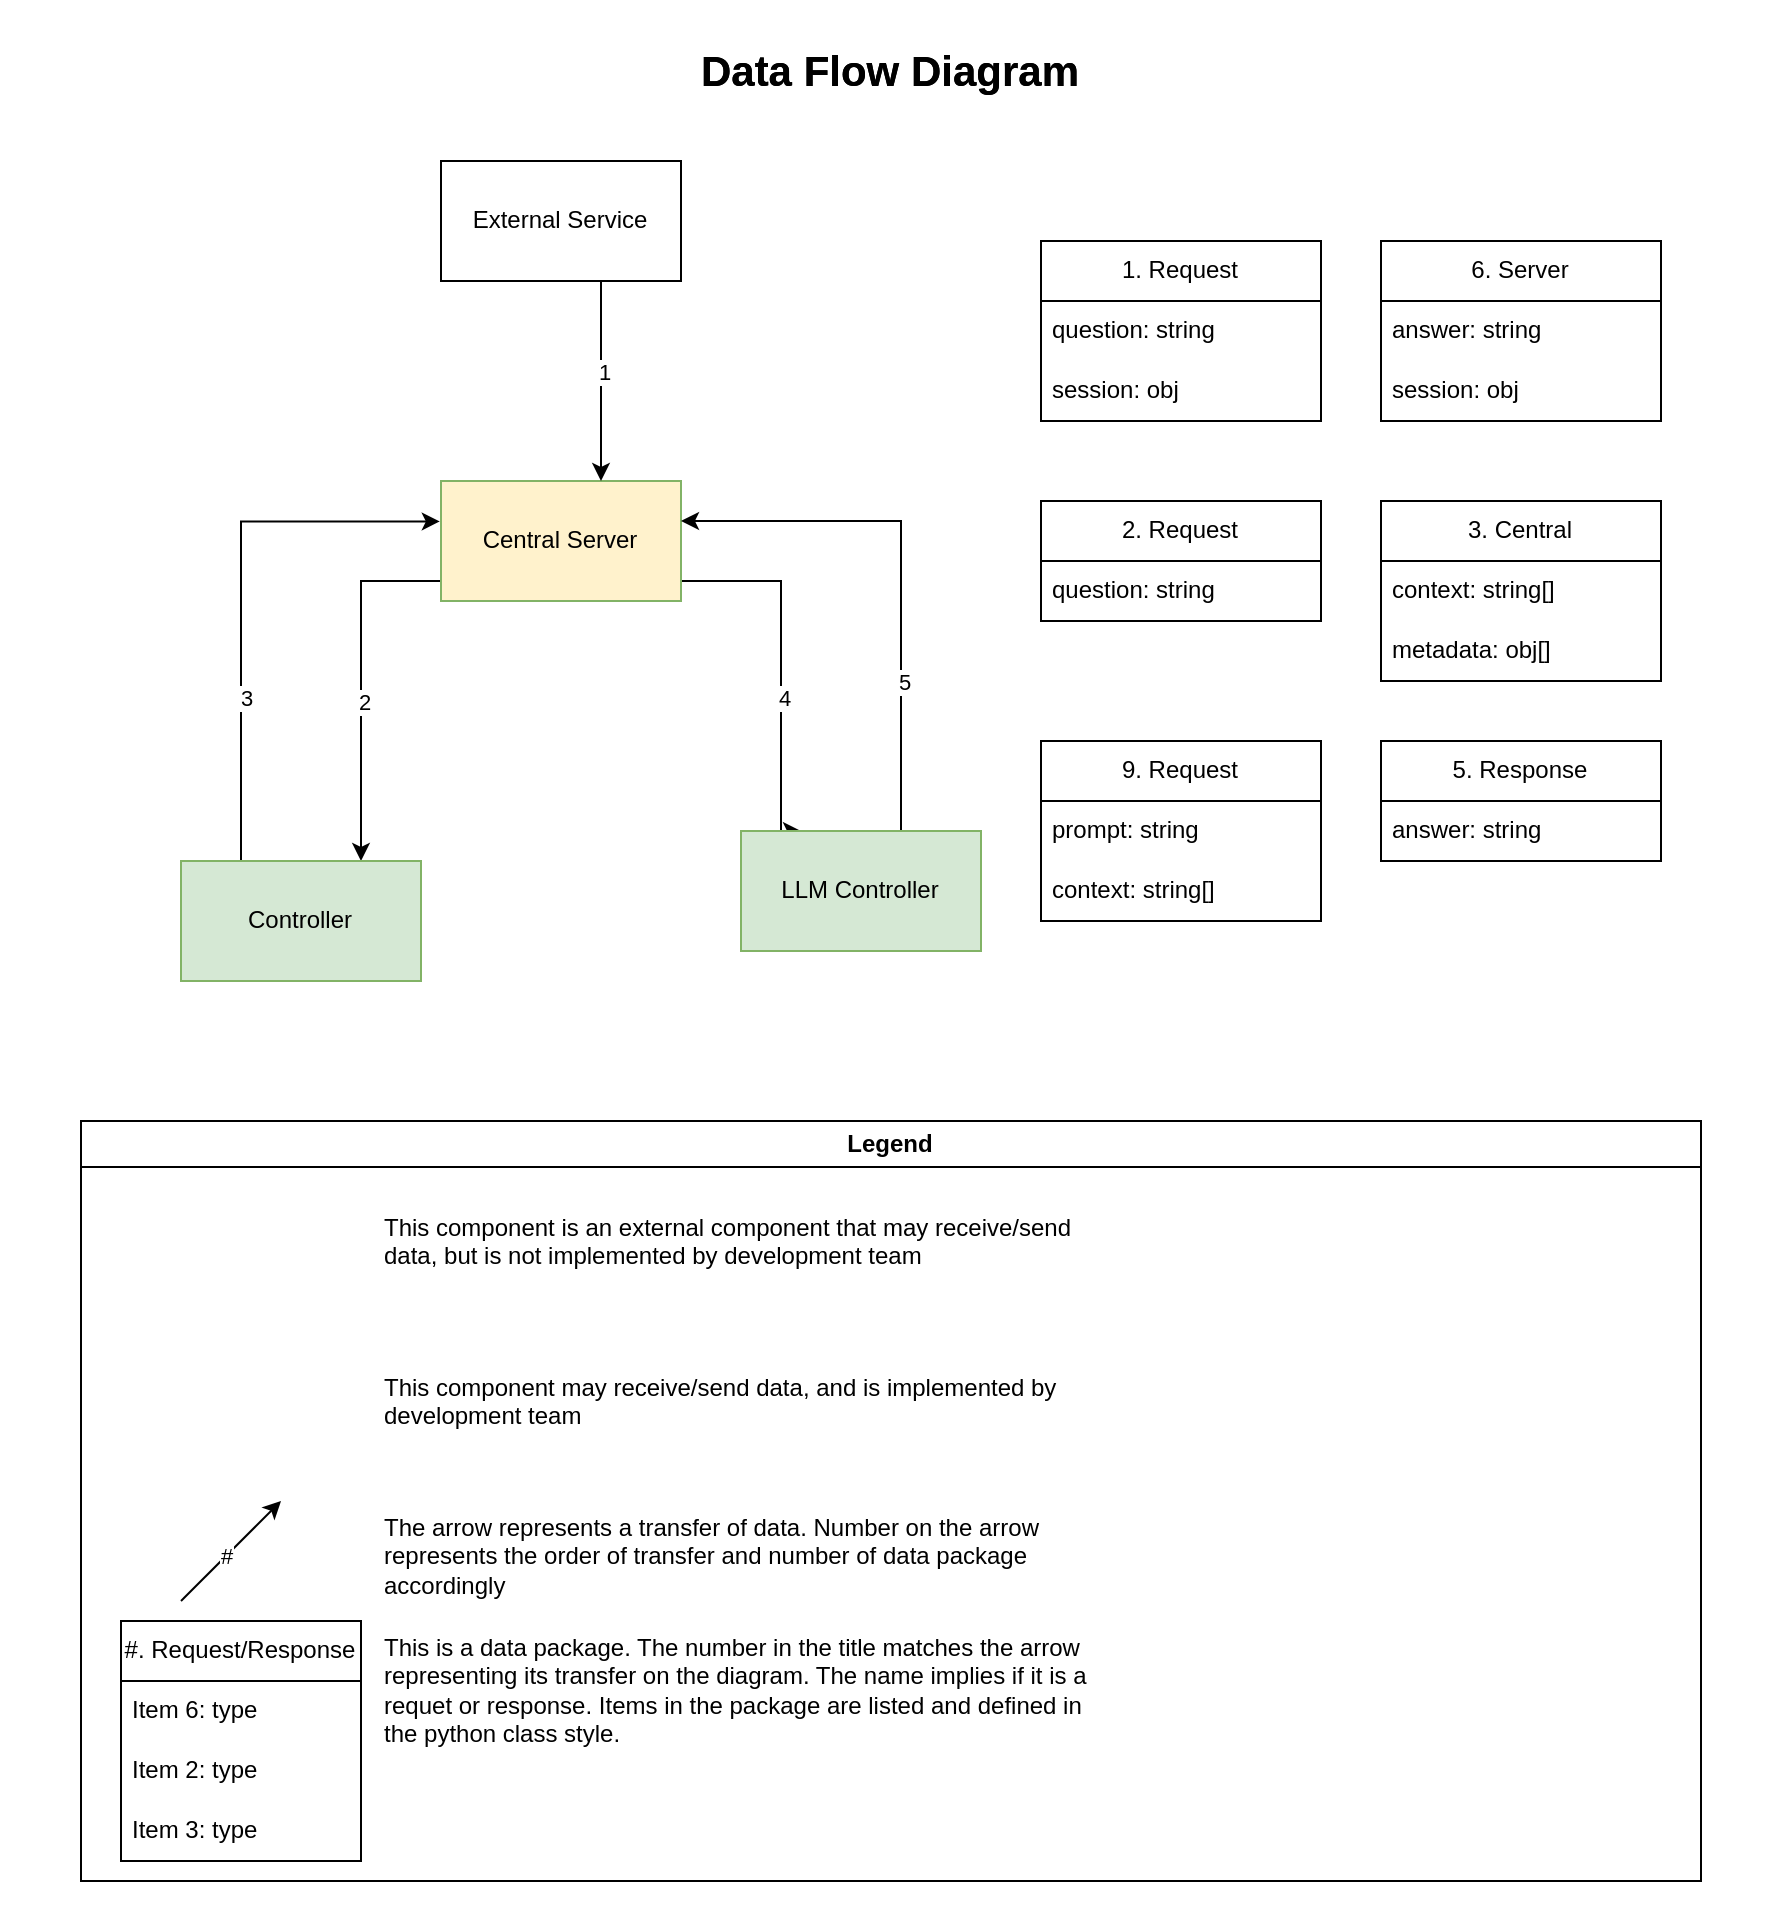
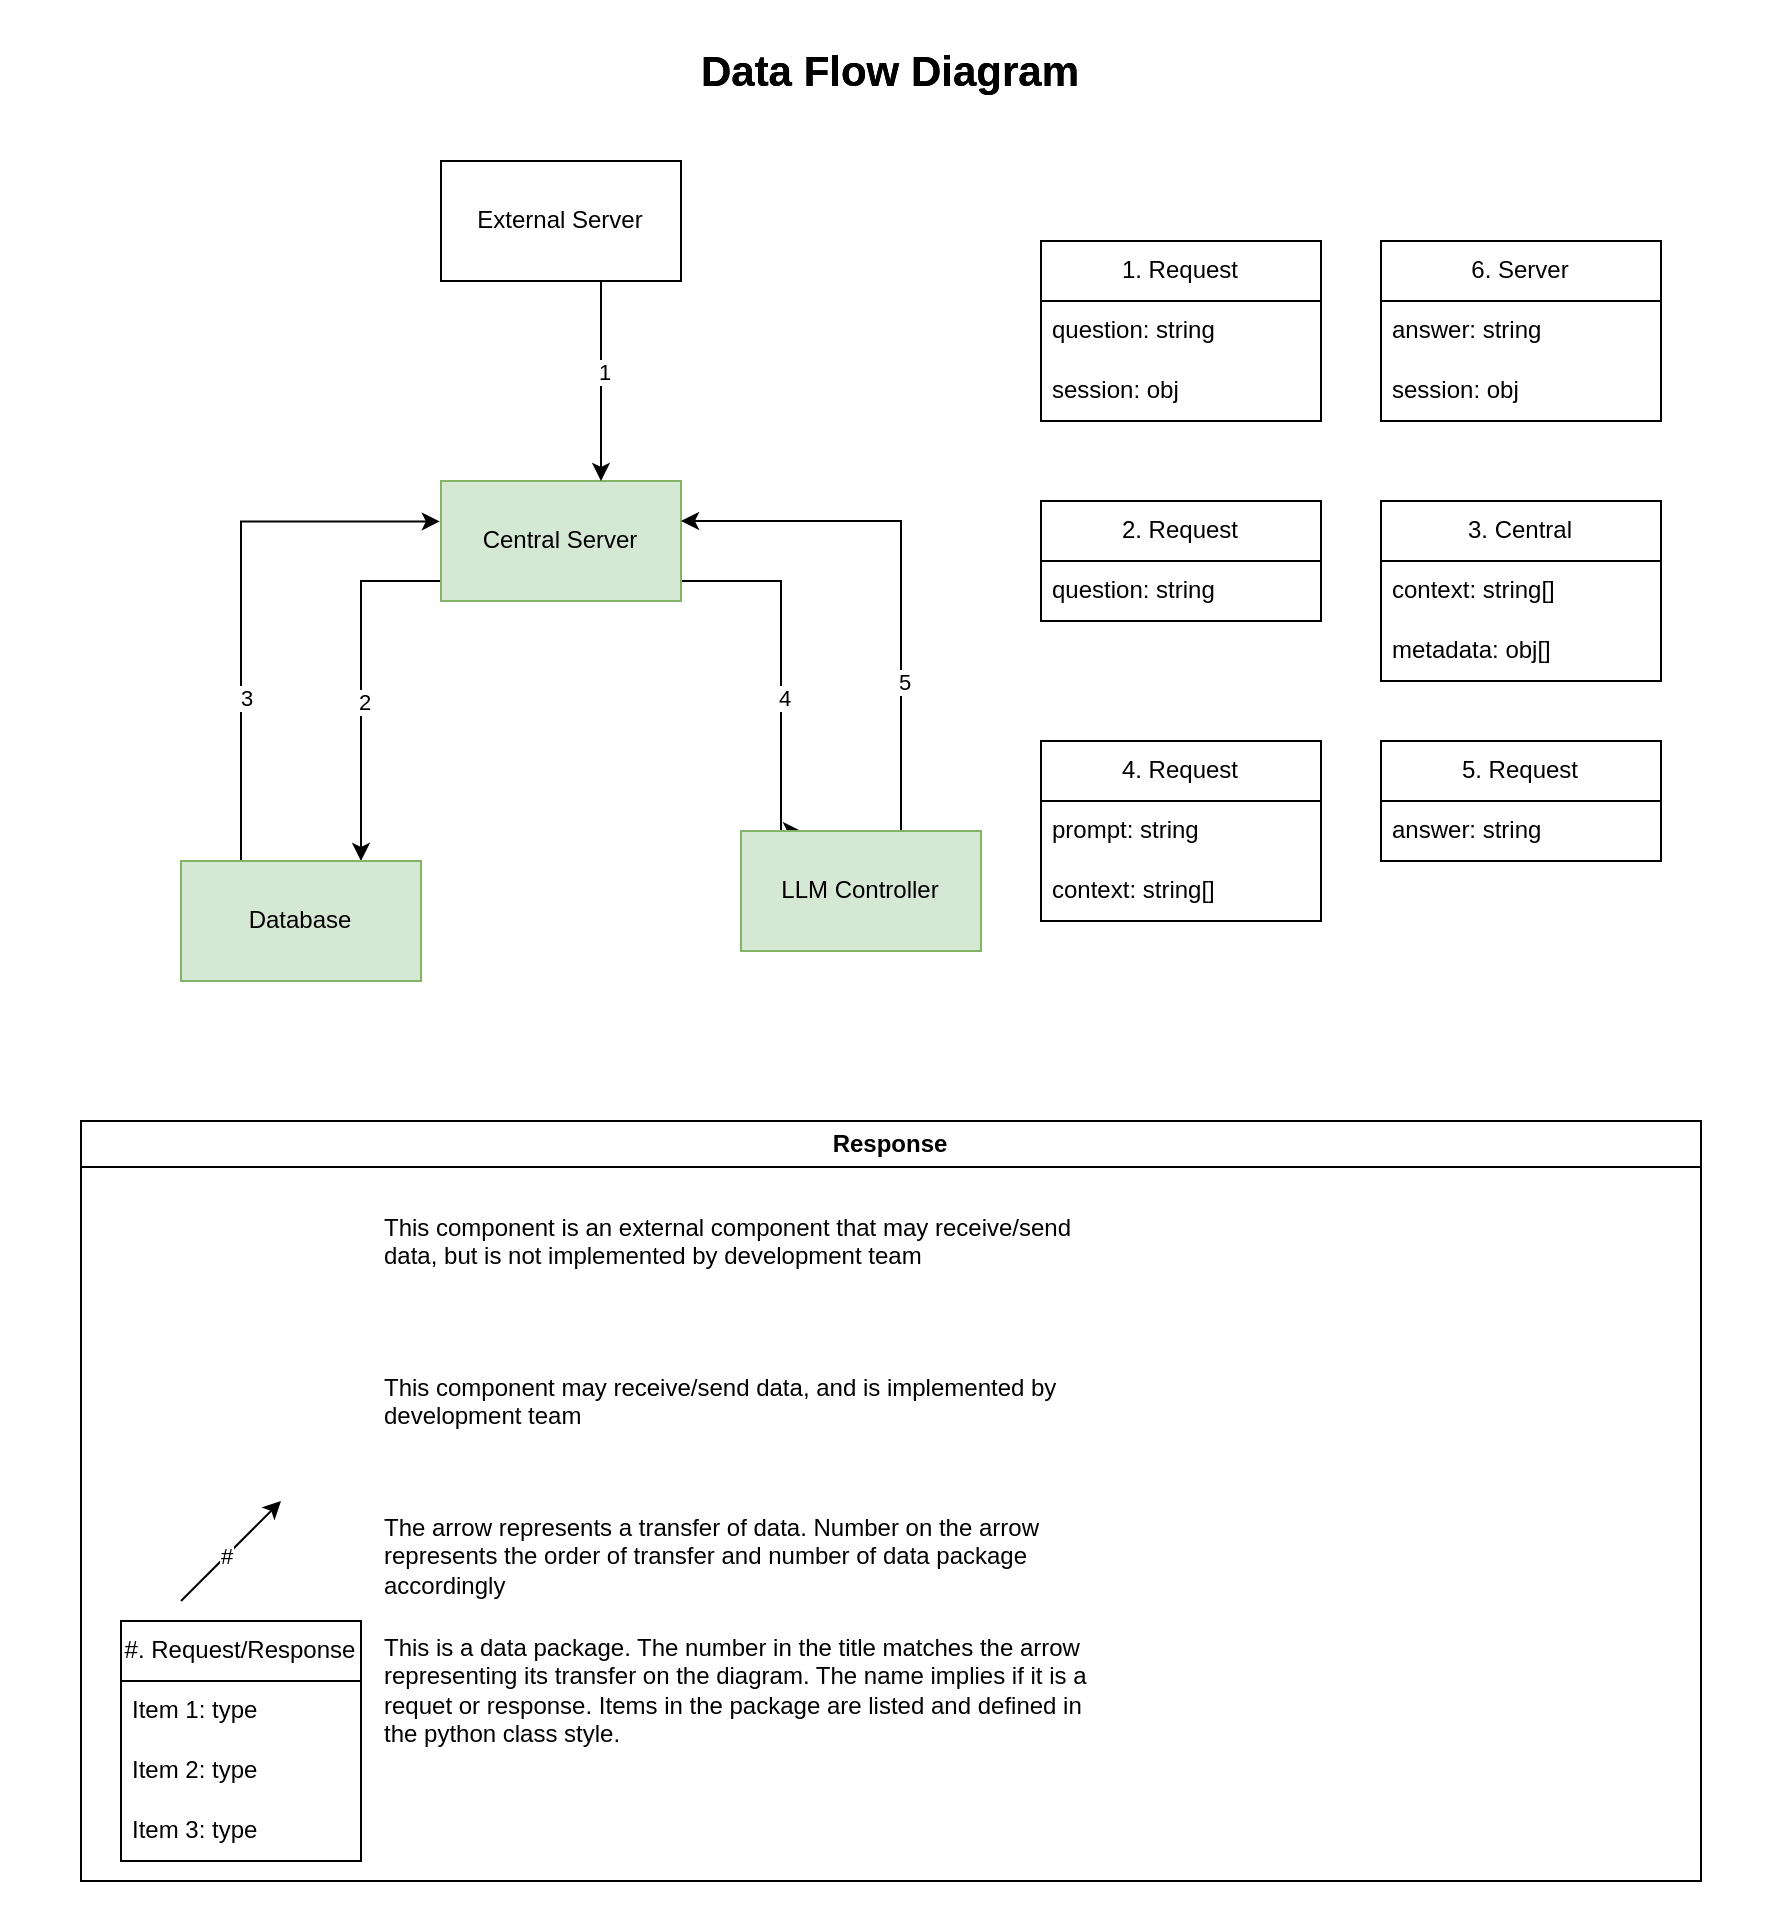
(561, 221) -> (561, 221)
(561, 541) -> (561, 541)
(1181, 771) -> (1181, 771)
(1521, 771) -> (1521, 771)
(301, 921) -> (301, 921)
(891, 1145) -> (891, 1145)
(204, 1711) -> (204, 1711)
